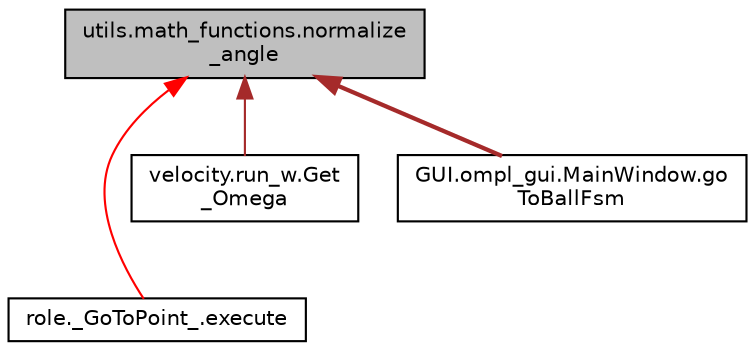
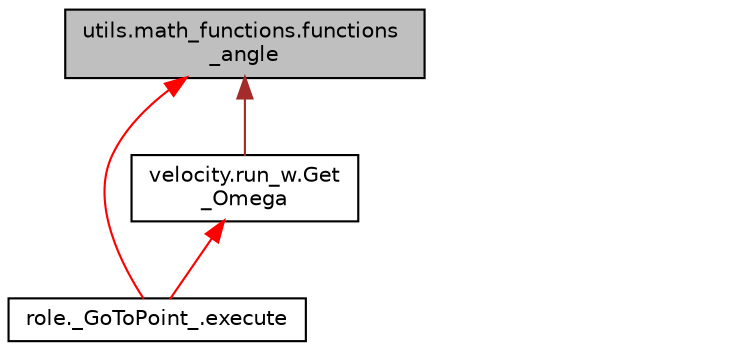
(245, 44) -> (245, 44)
(572, 188) -> none
none -> (191, 269)
